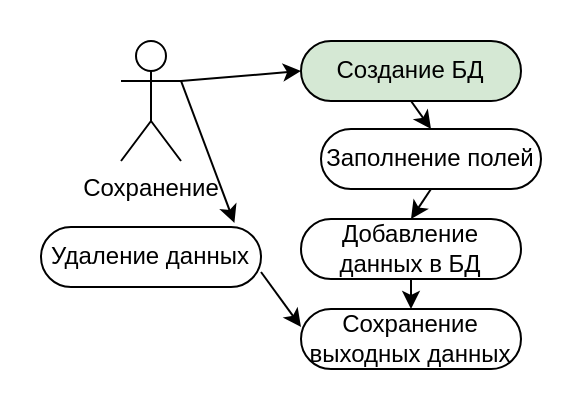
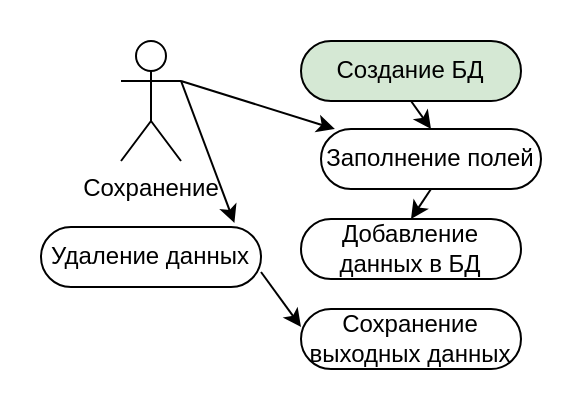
(237, 76) -> (254, 104)
(411, 287) -> none
